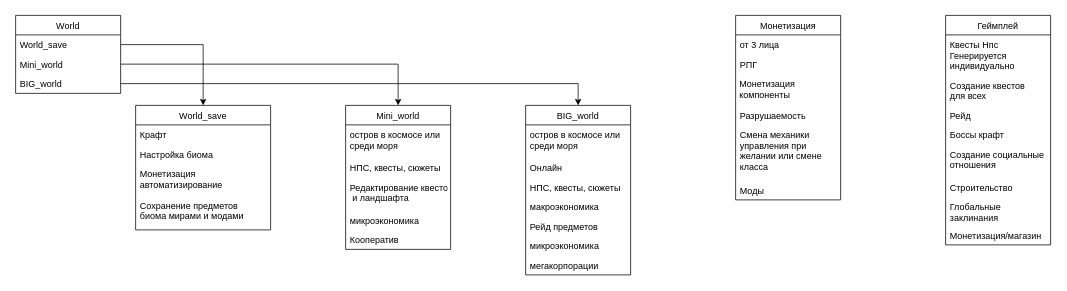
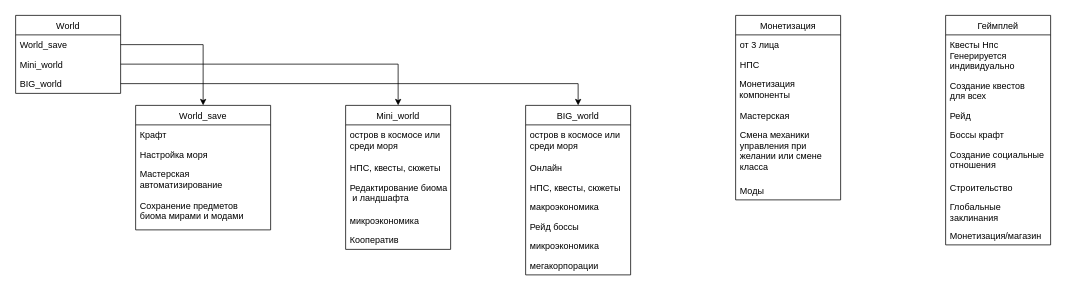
(747, 65) -> (747, 65)
(772, 116) -> (765, 116)
(176, 155) -> (174, 155)
(167, 174) -> (165, 174)
(404, 188) -> (399, 188)
(564, 227) -> (554, 227)
